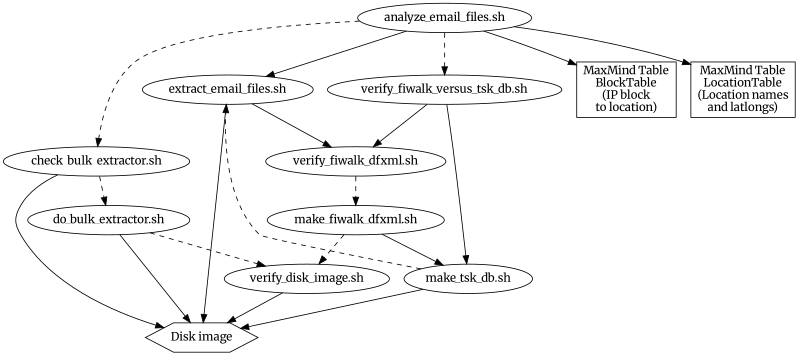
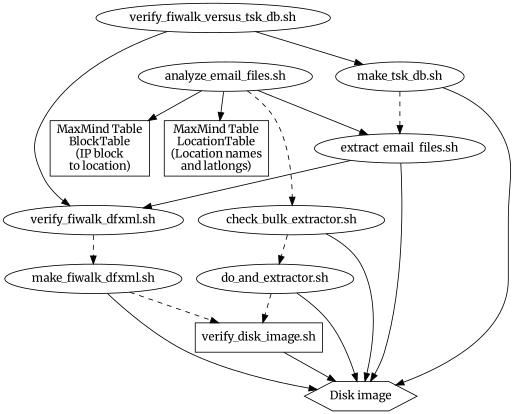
(445, 50) -> none
(109, 220) -> (275, 279)
(409, 248) -> (200, 358)
(307, 279) -> (259, 338)
